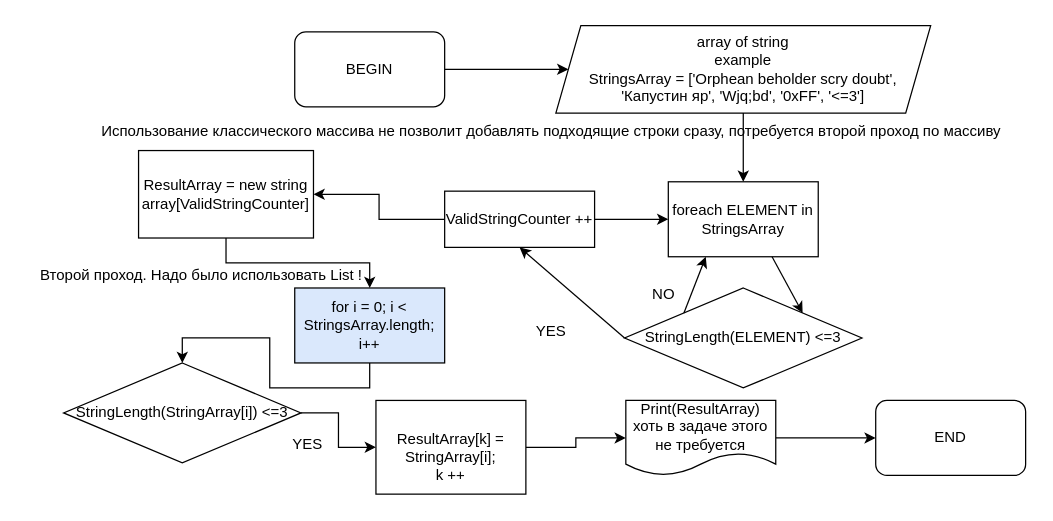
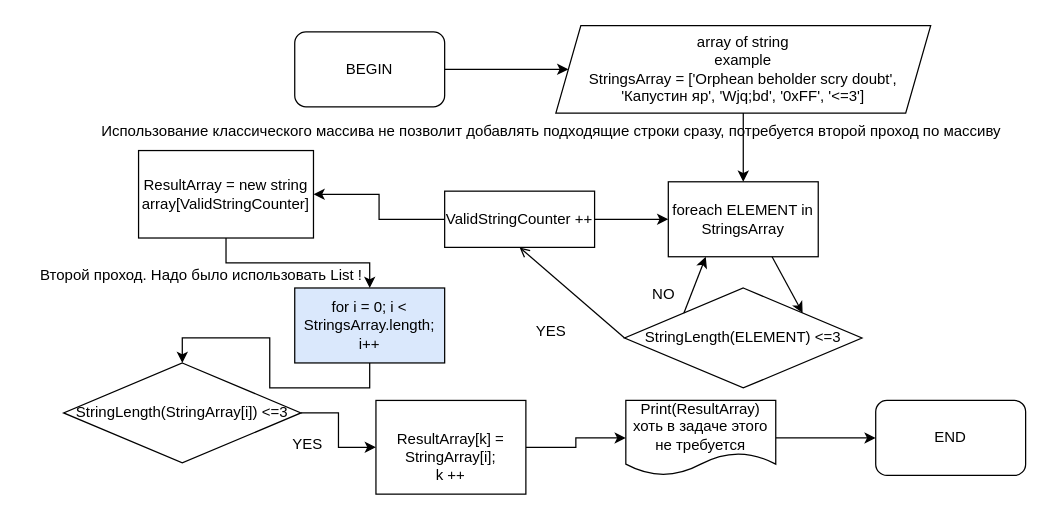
(526, 253) -> (525, 252)
